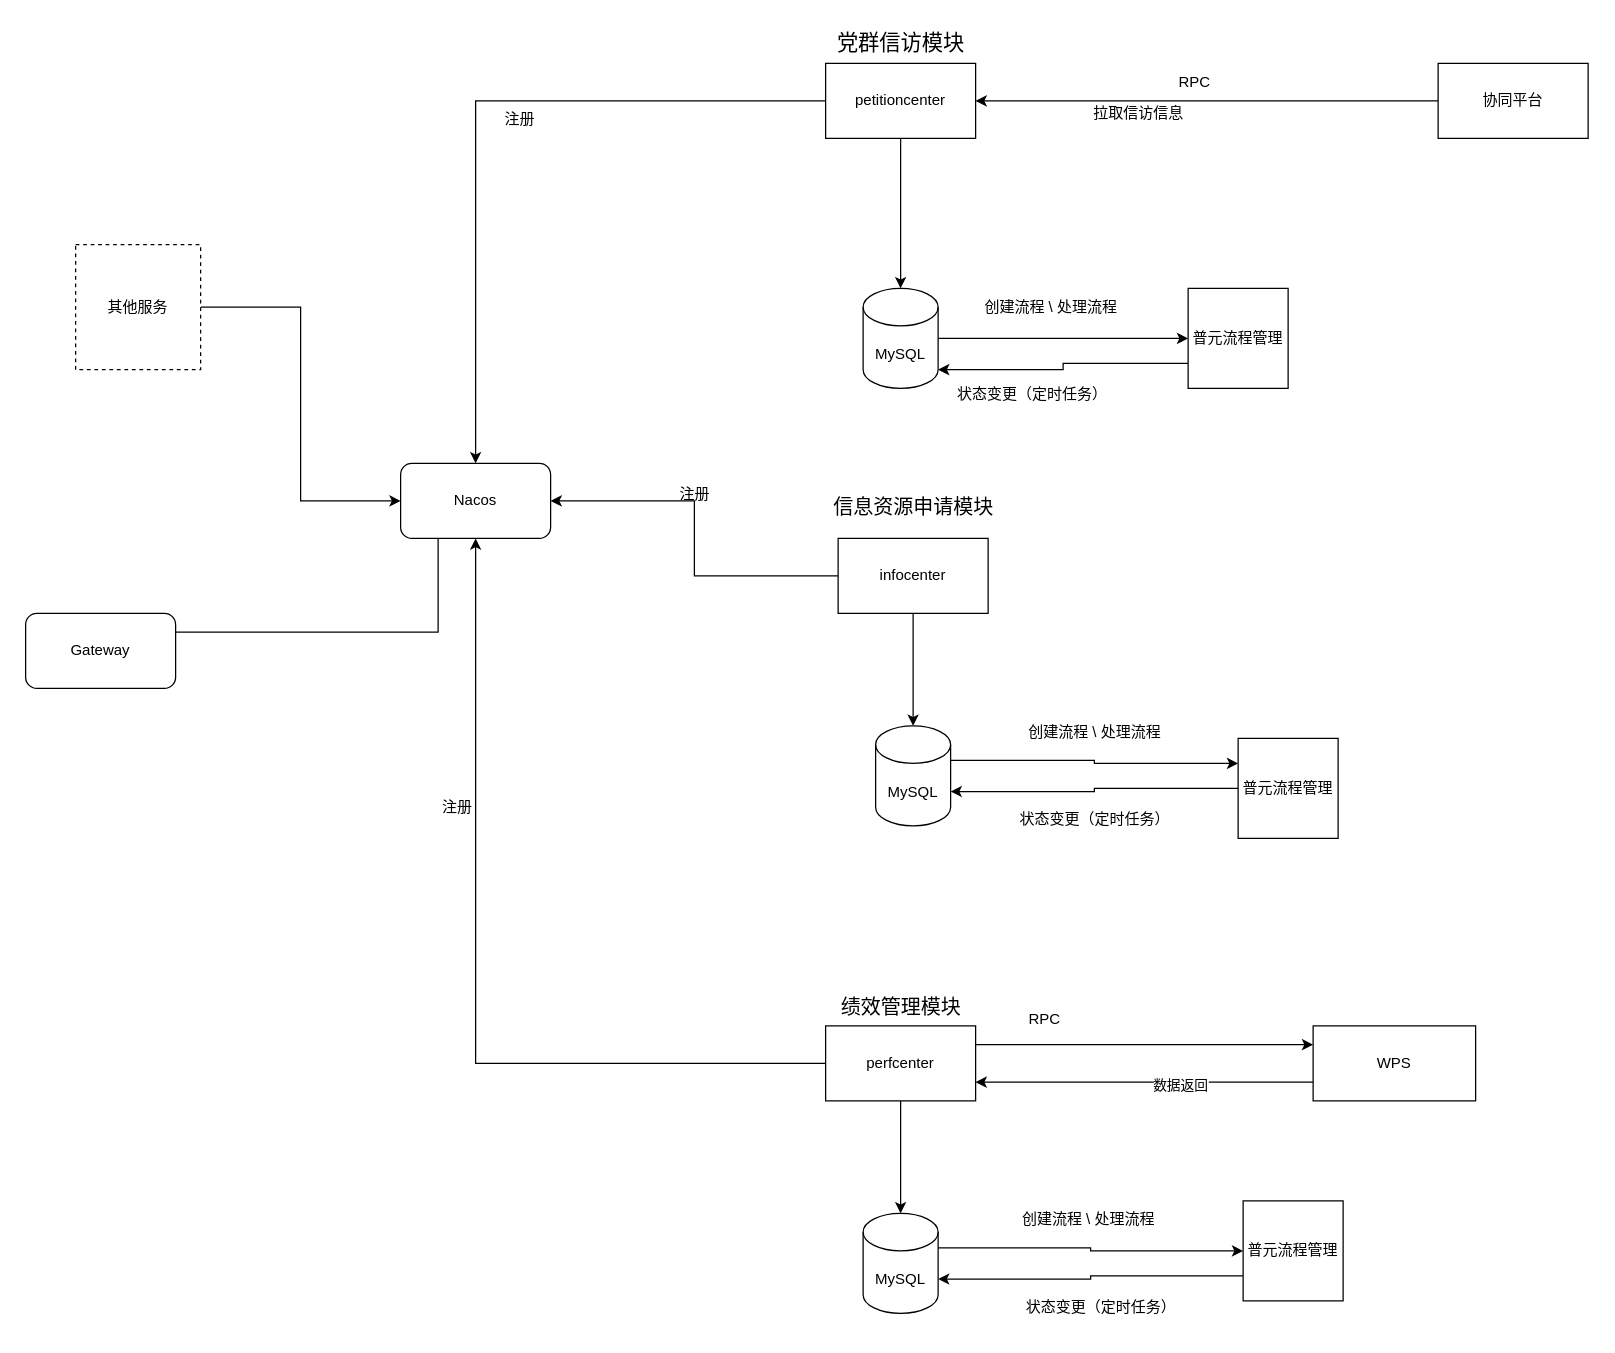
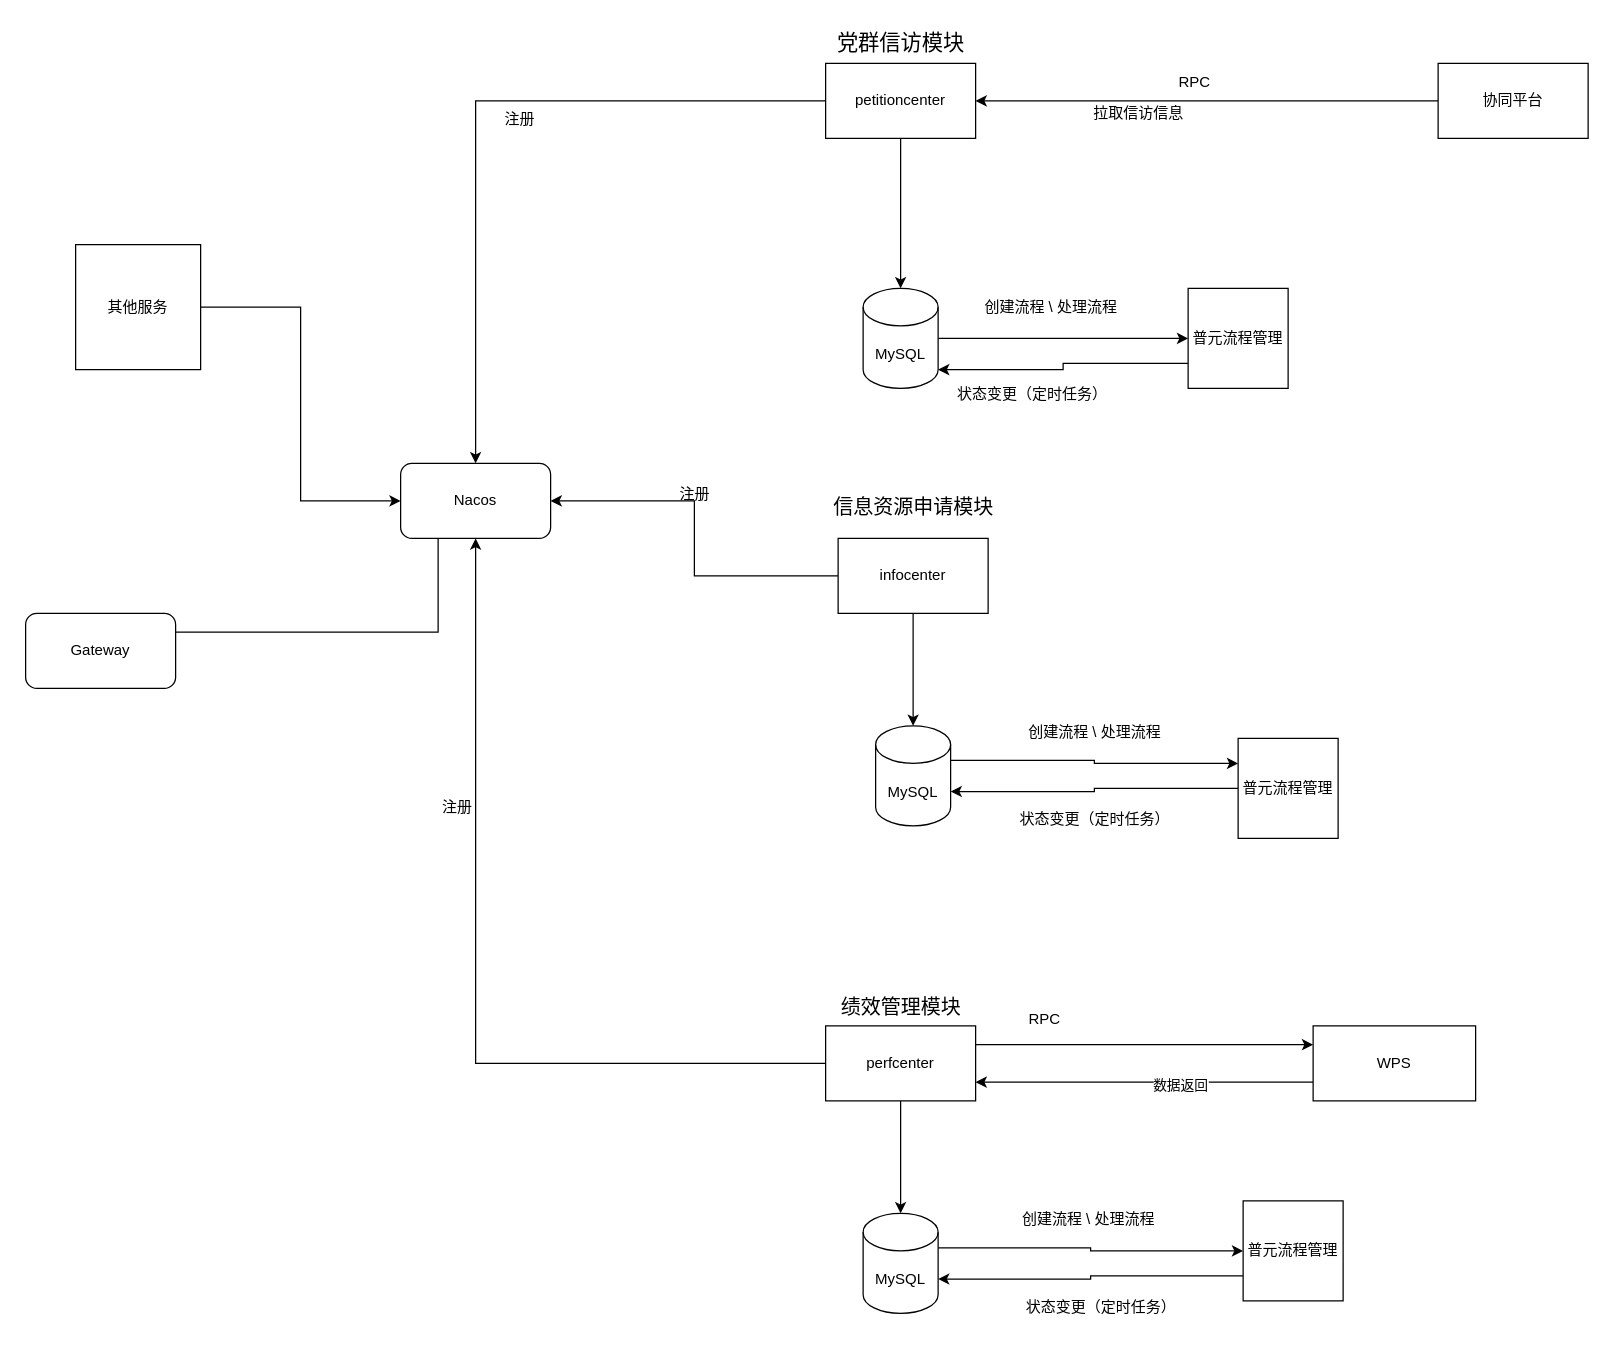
(138, 307) -> (138, 307)
